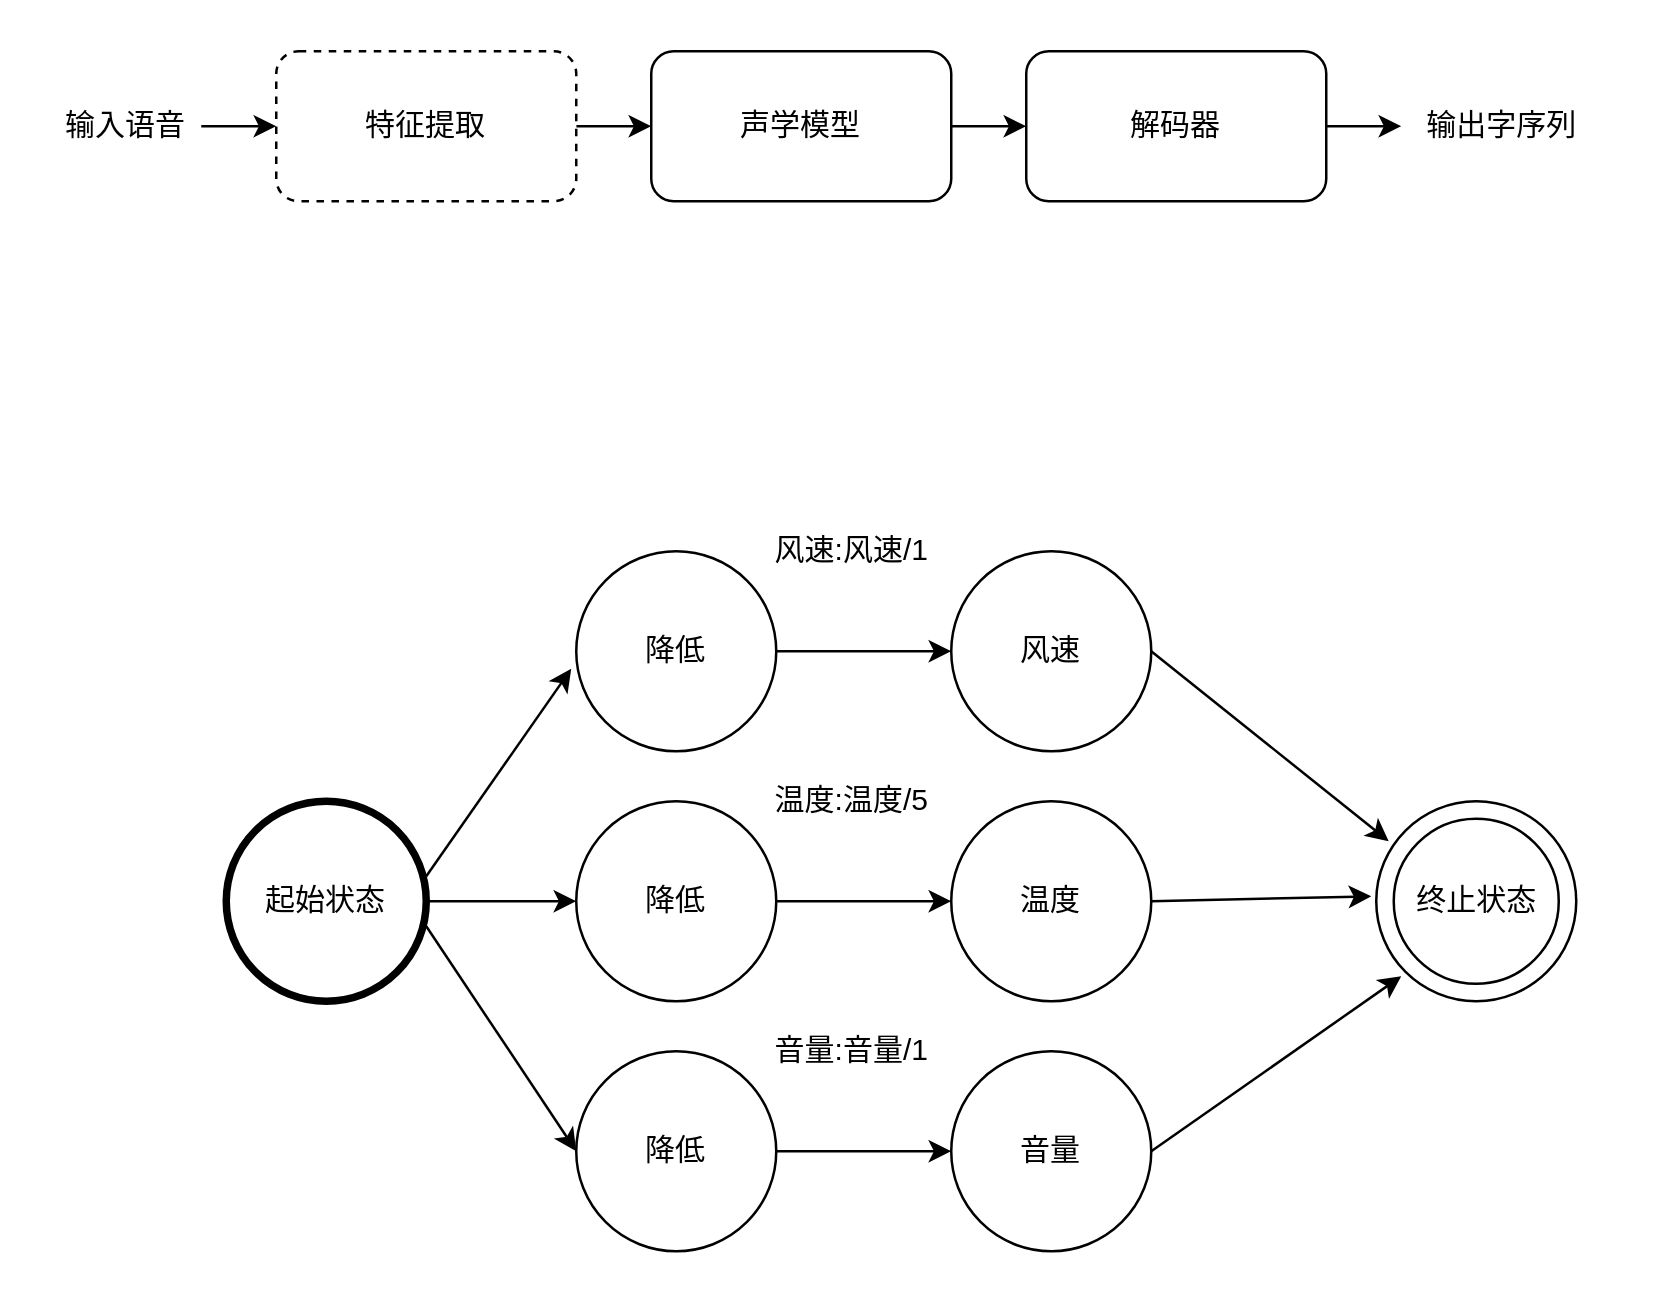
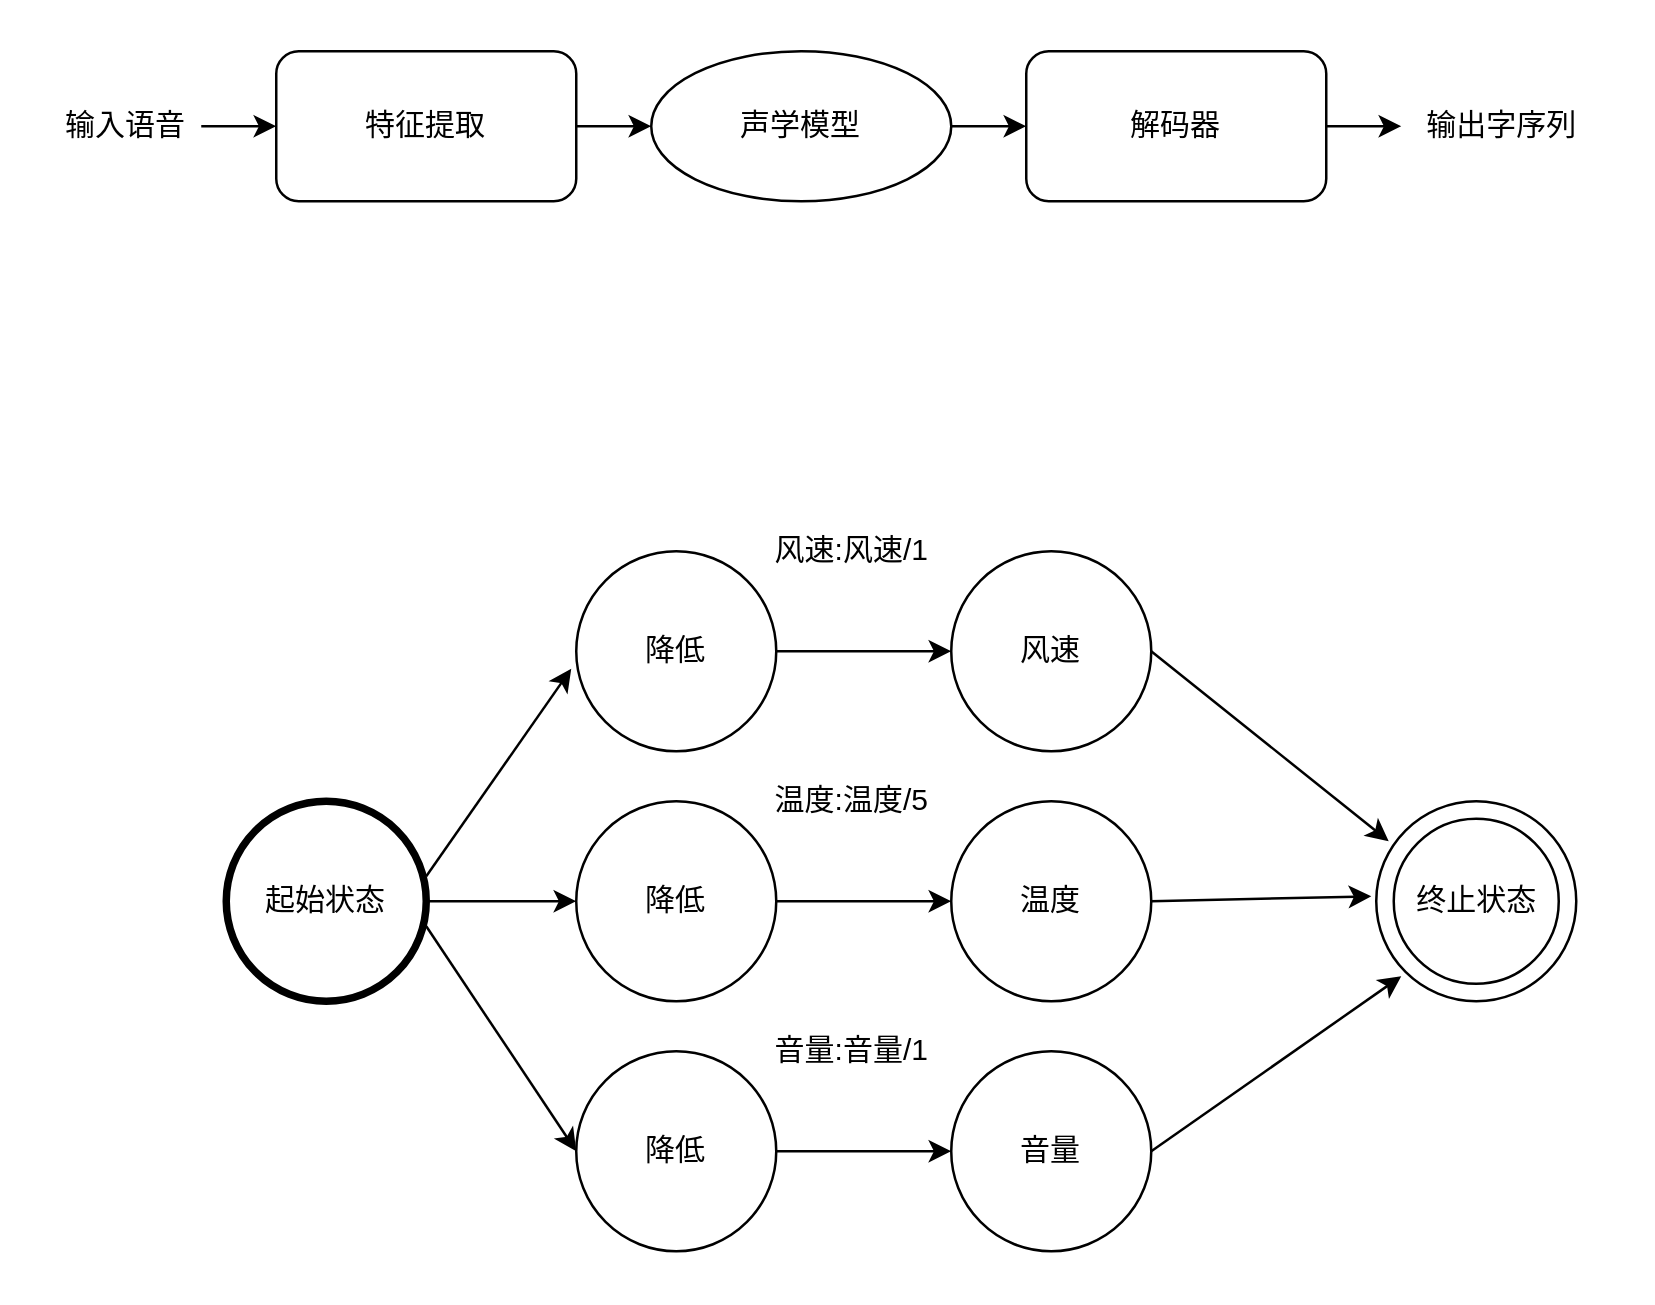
(426, 126) -> (426, 126)
(801, 126) -> (801, 126)
